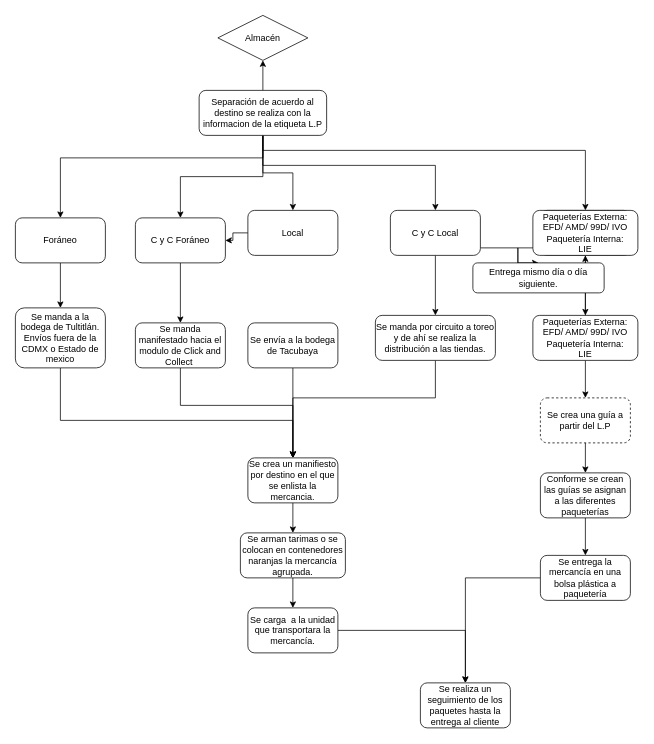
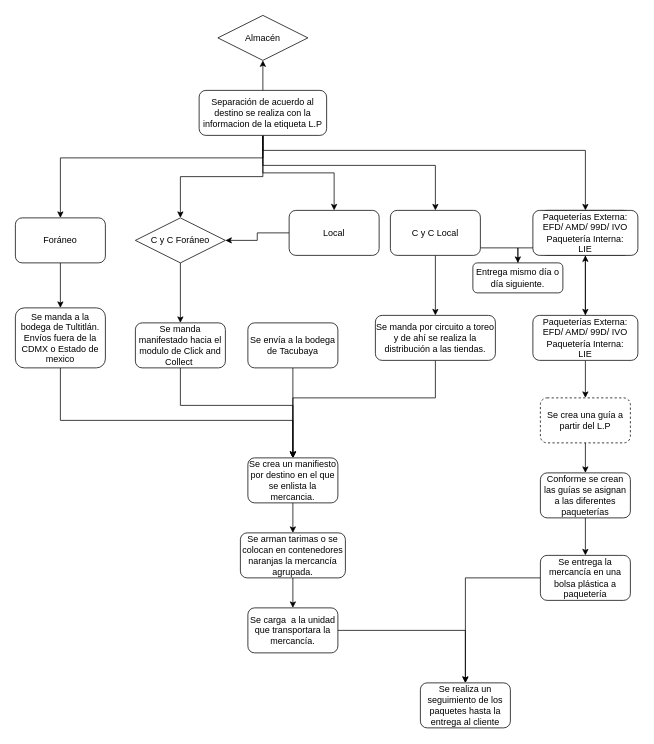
(293, 233) -> (334, 233)
(180, 240) -> (180, 240)
(539, 278) -> (518, 278)
